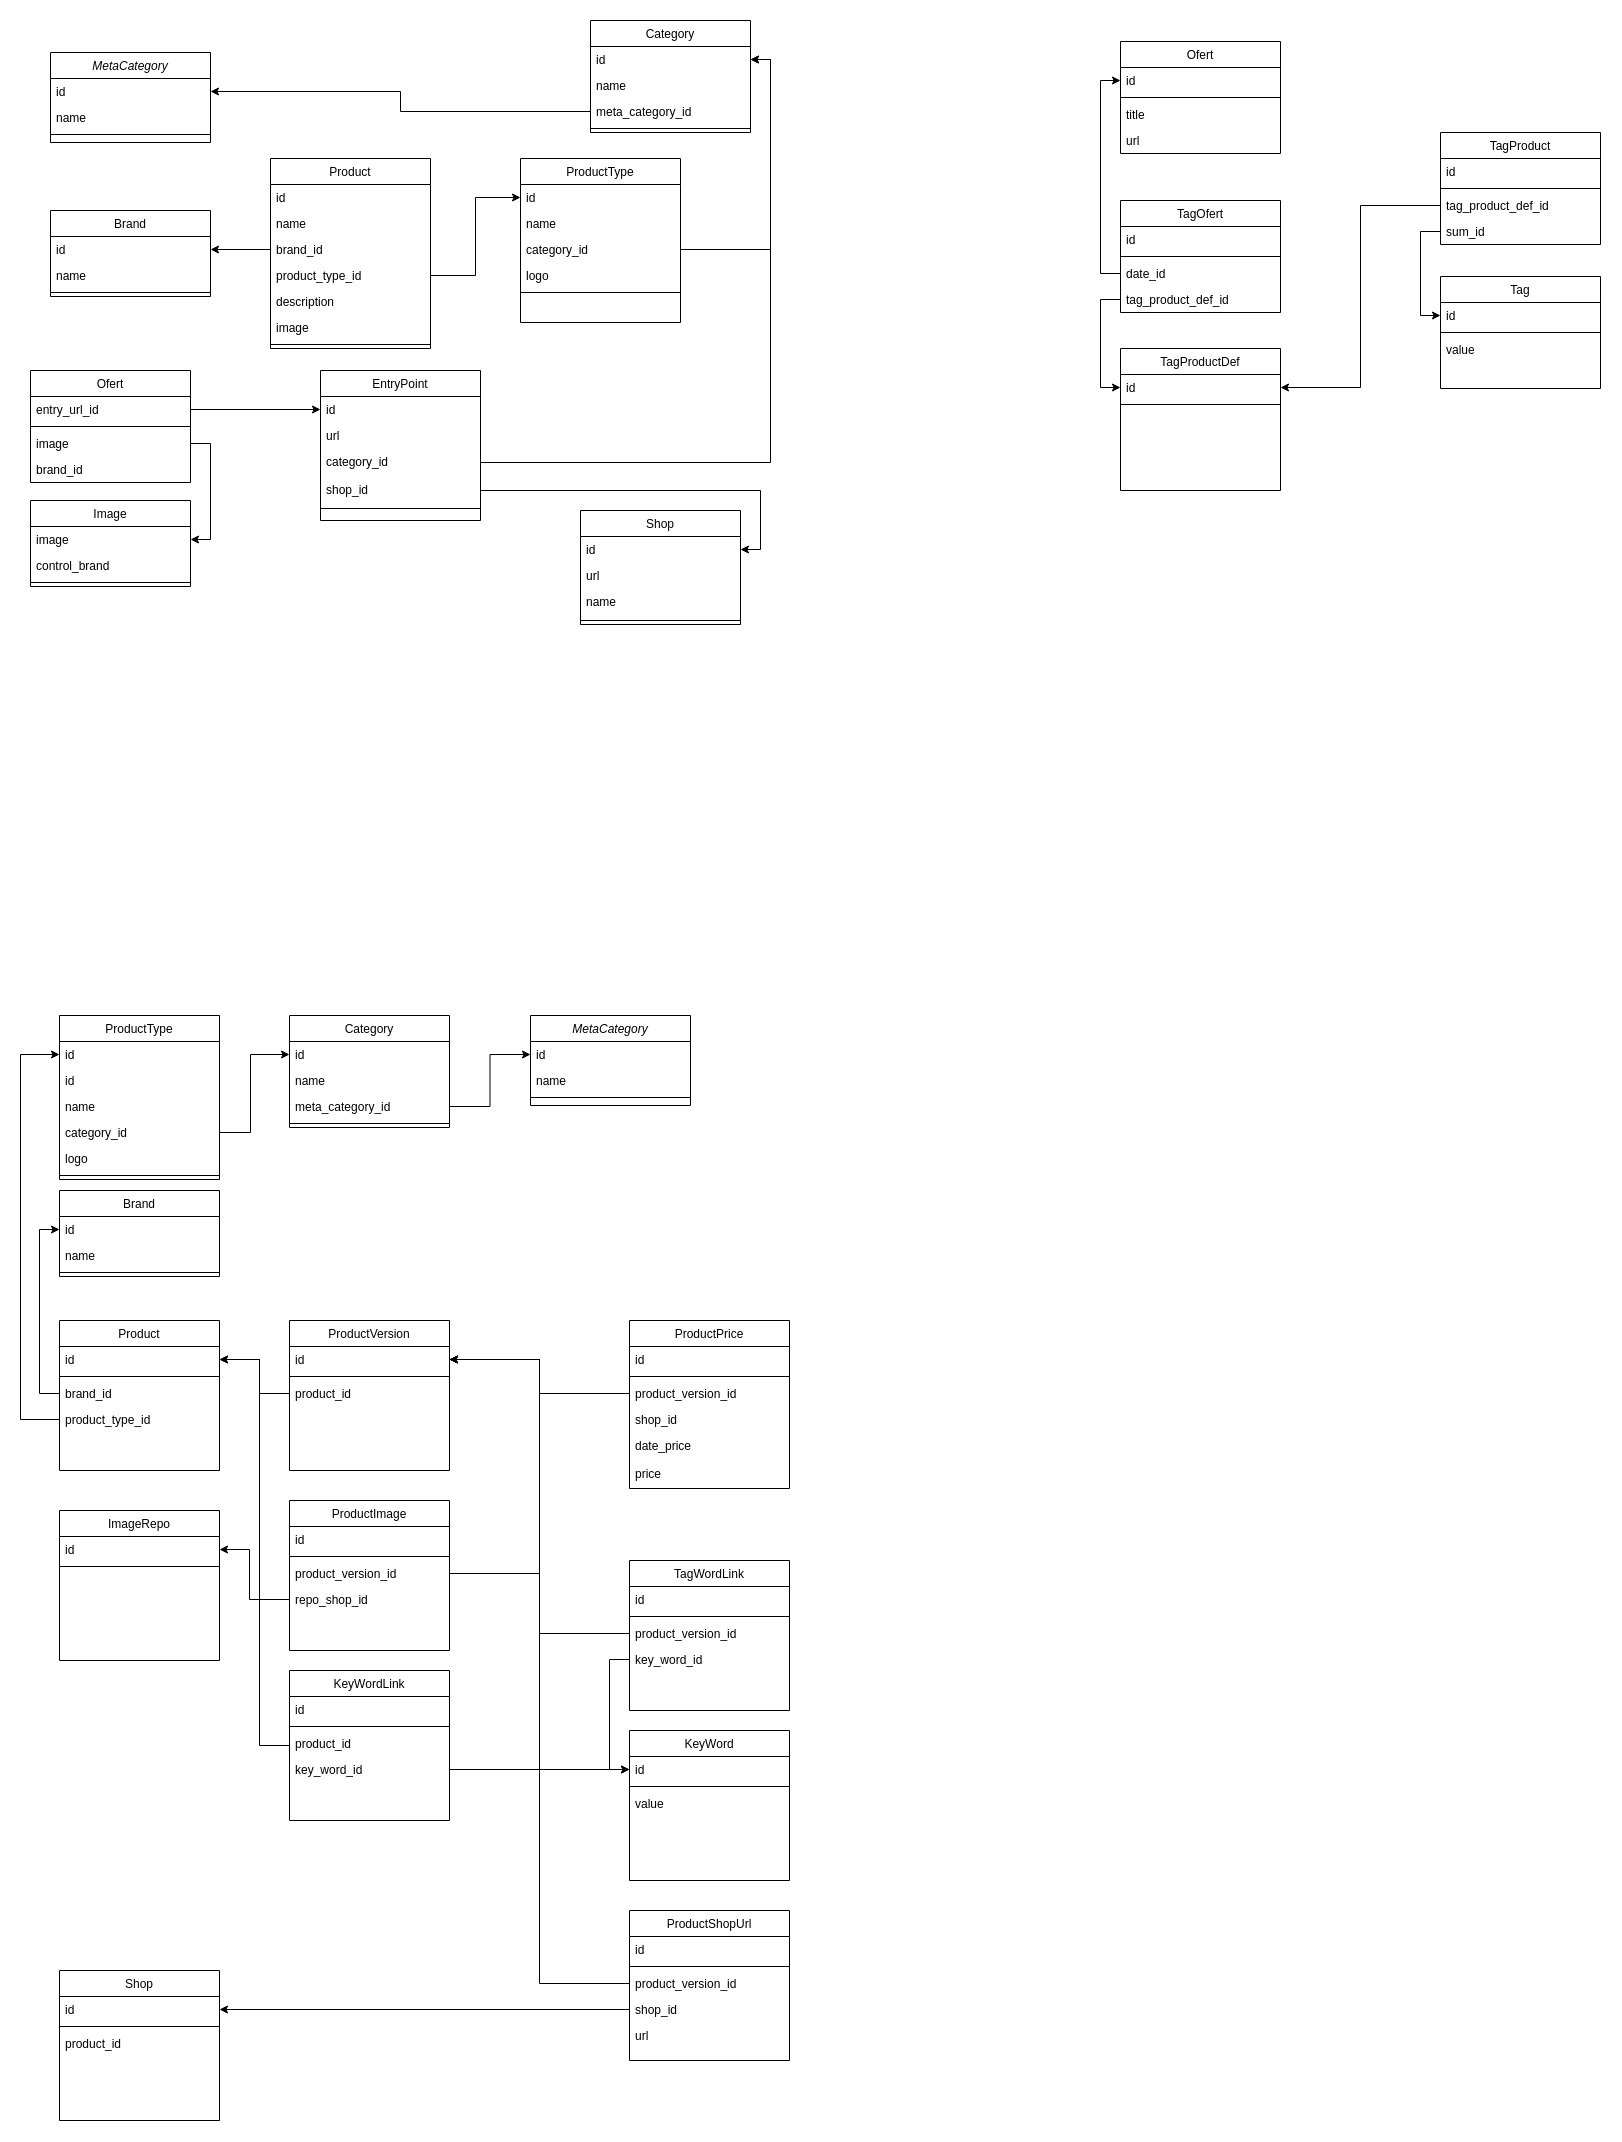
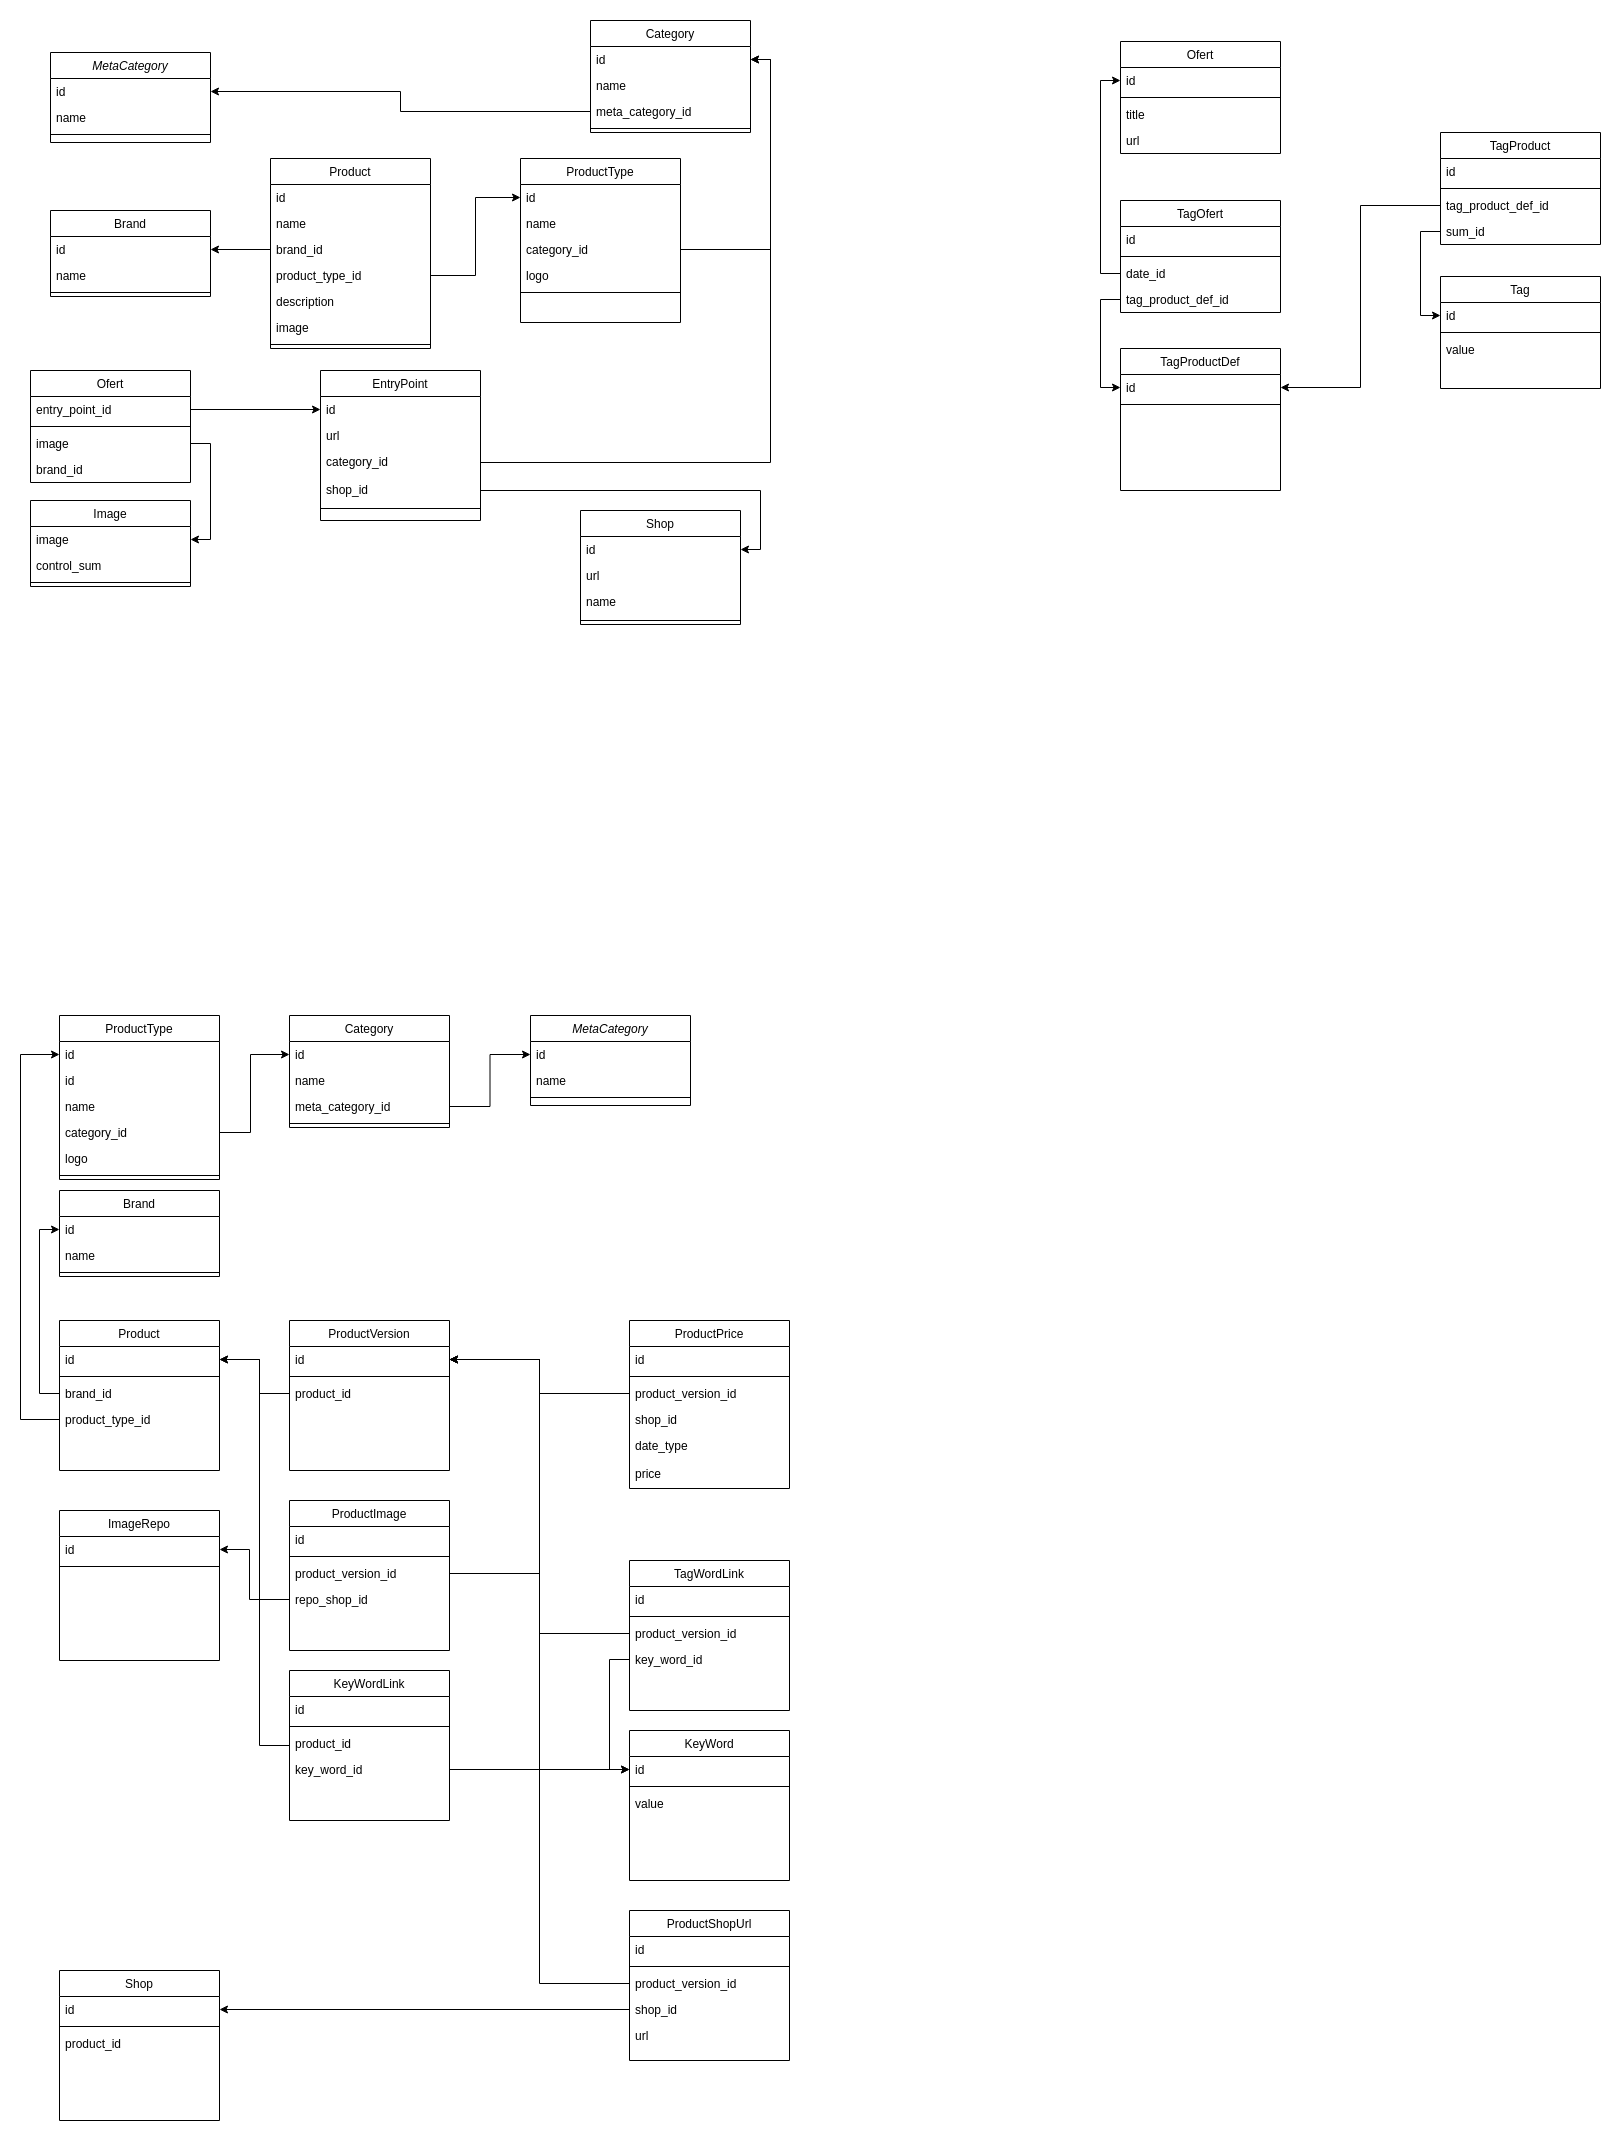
(73, 410) -> (80, 410)
(78, 566) -> (71, 566)
(667, 1446) -> (665, 1446)
